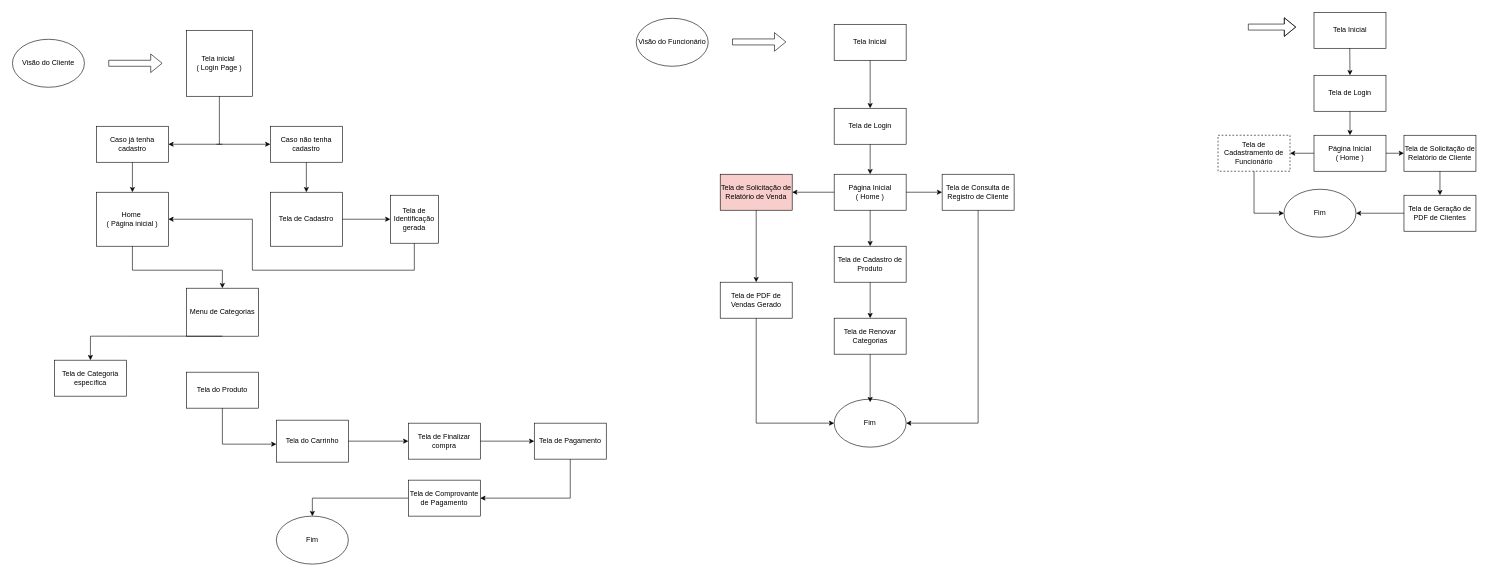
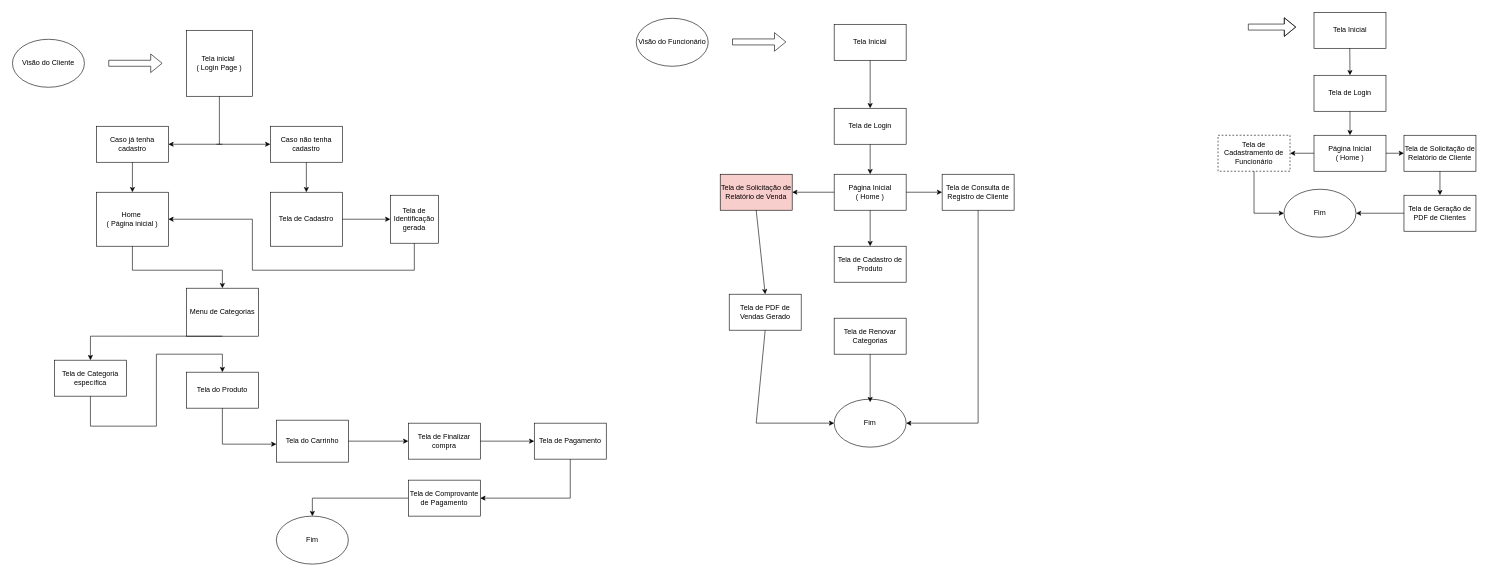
(756, 300) -> (765, 312)
(870, 312) -> none
none -> (156, 390)
